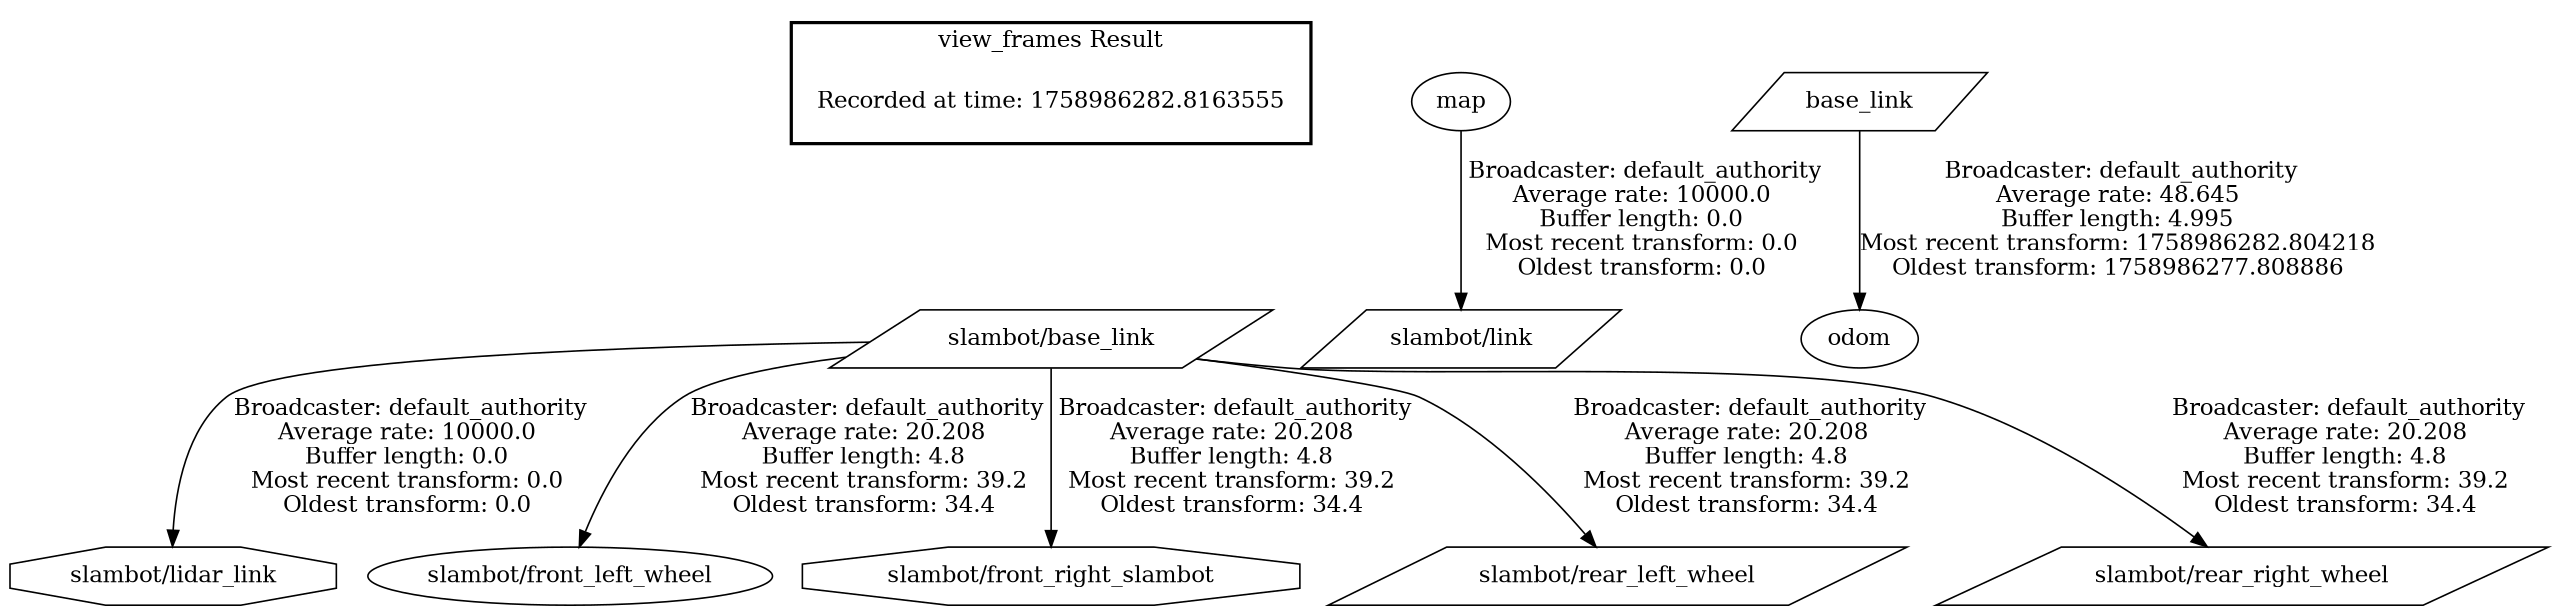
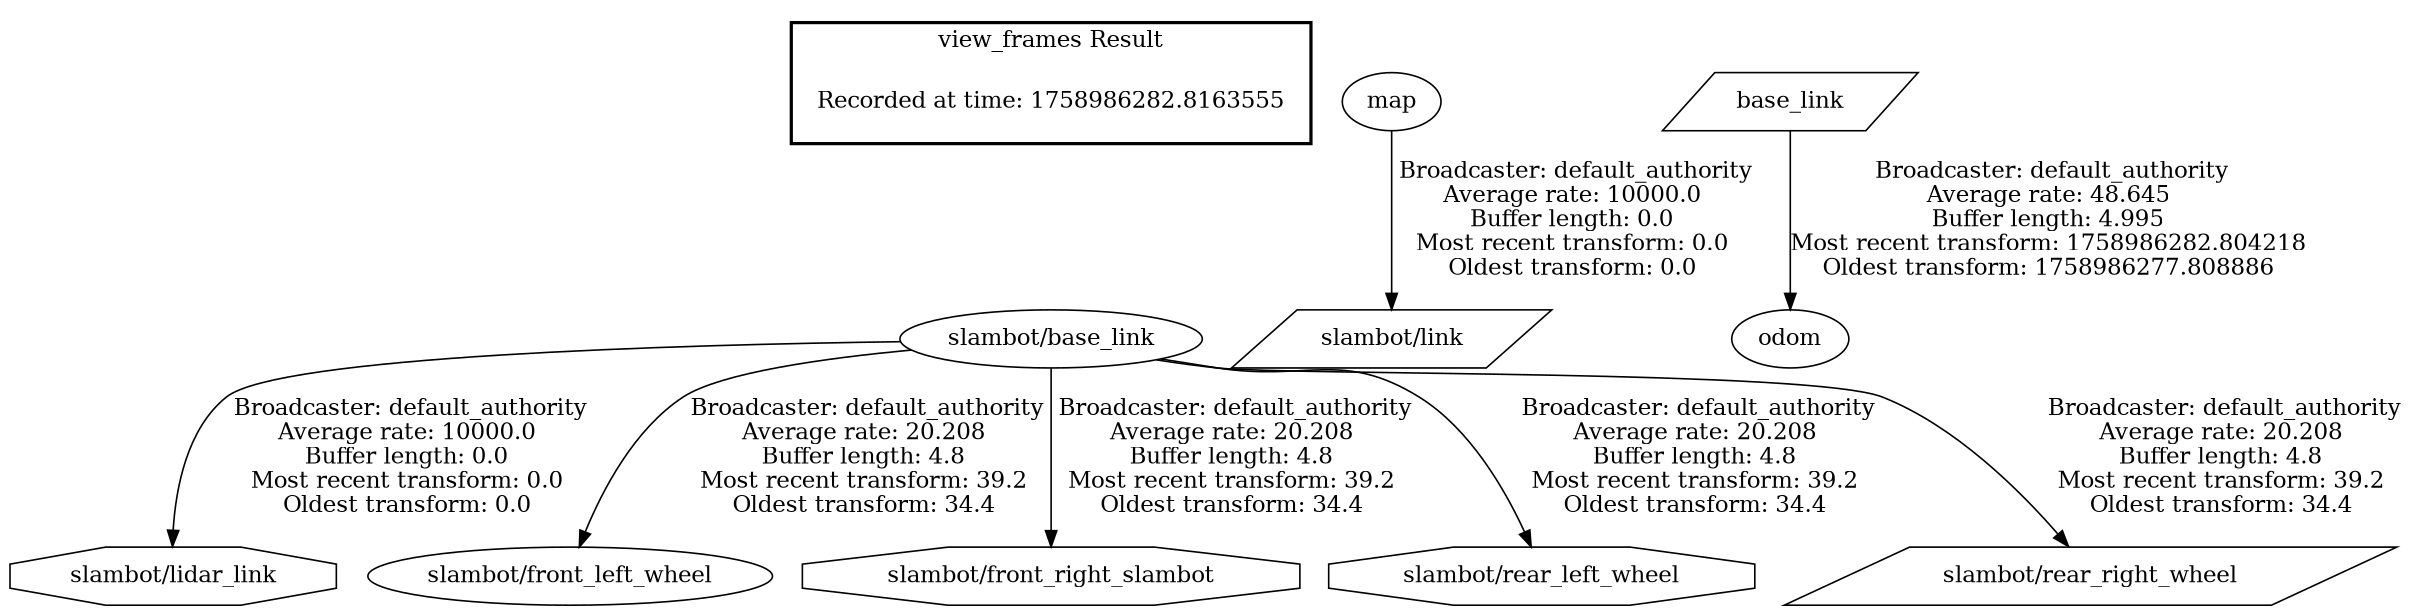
(1051, 339) -> (1051, 339)
(1618, 576) -> (1542, 576)
